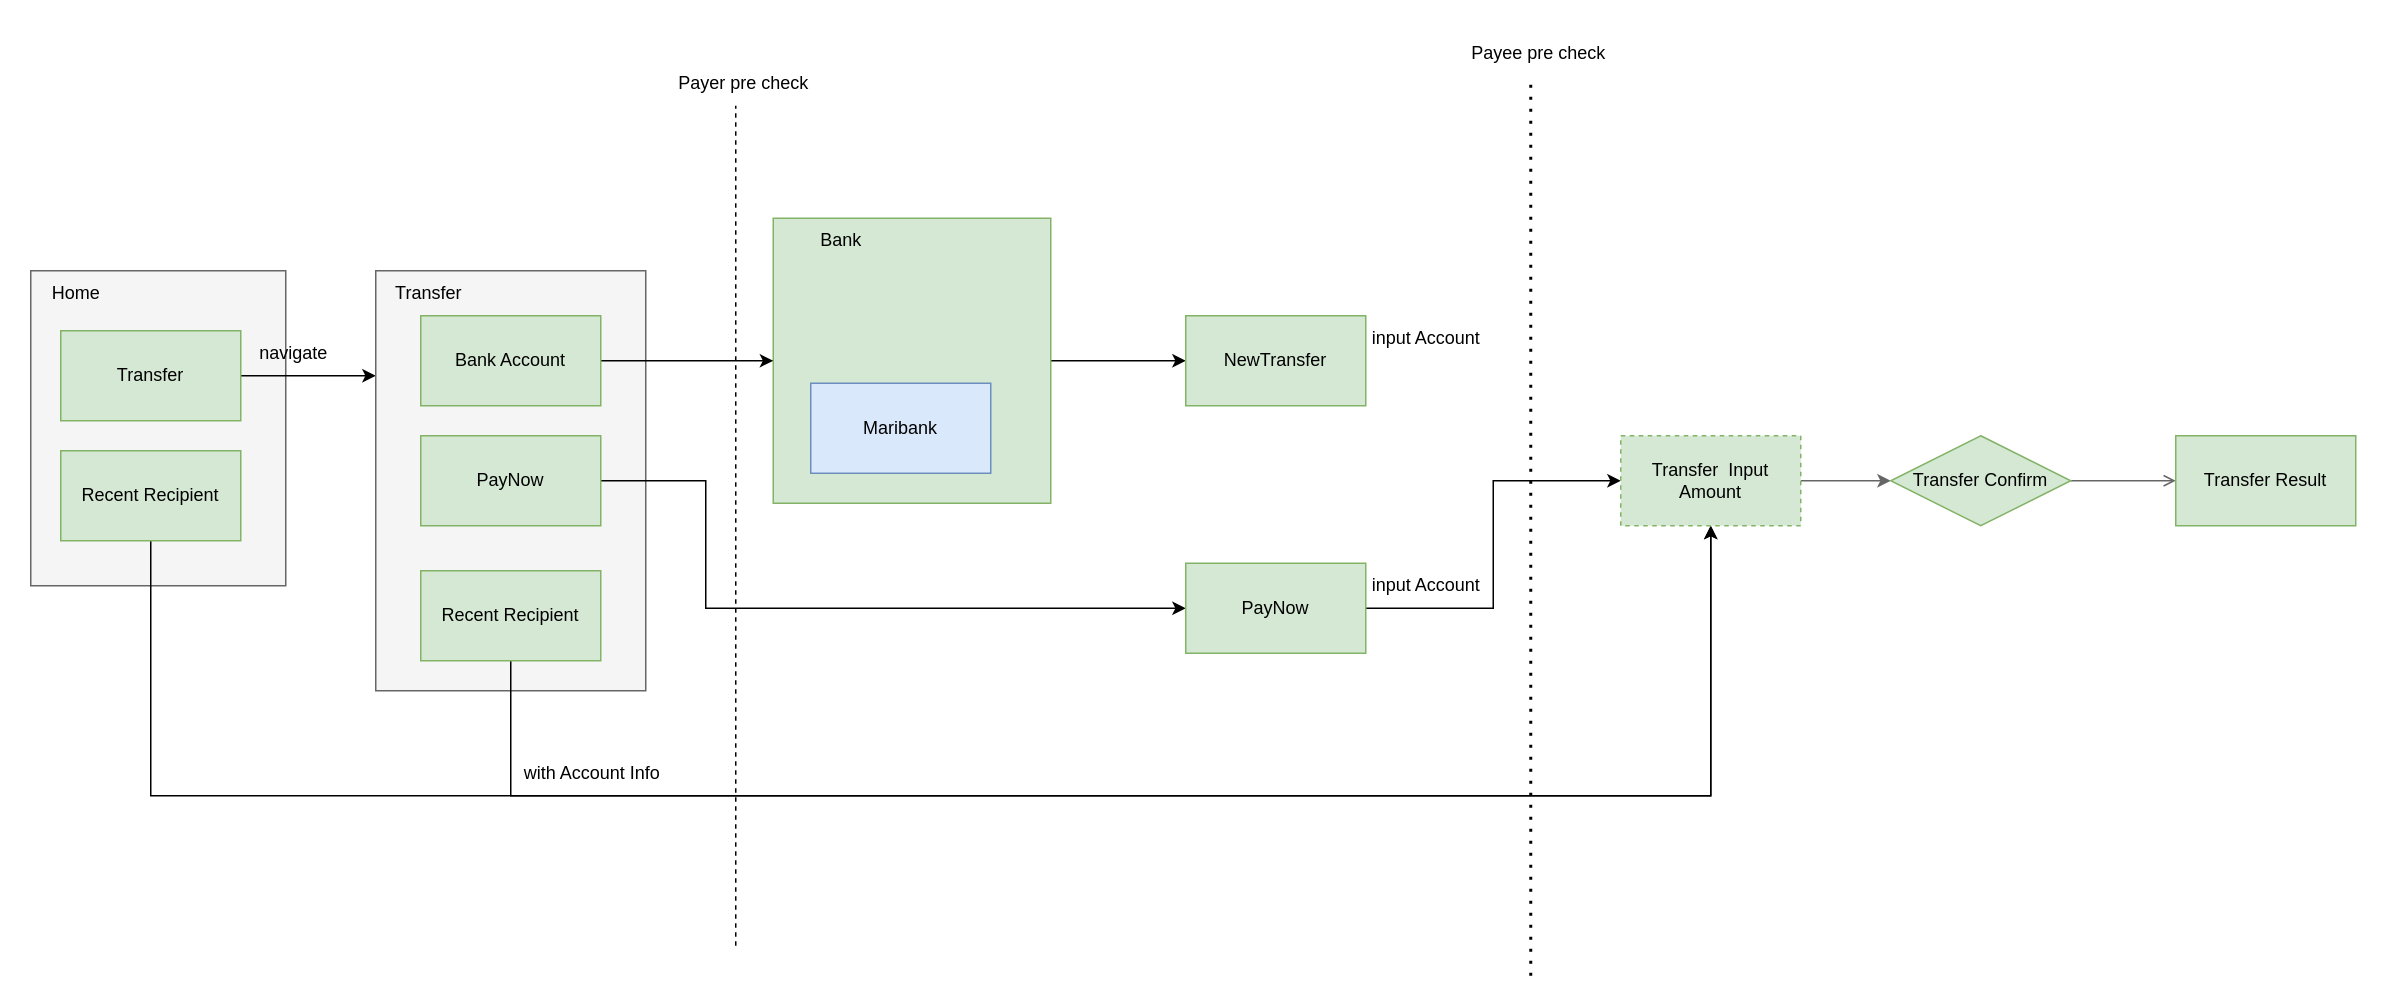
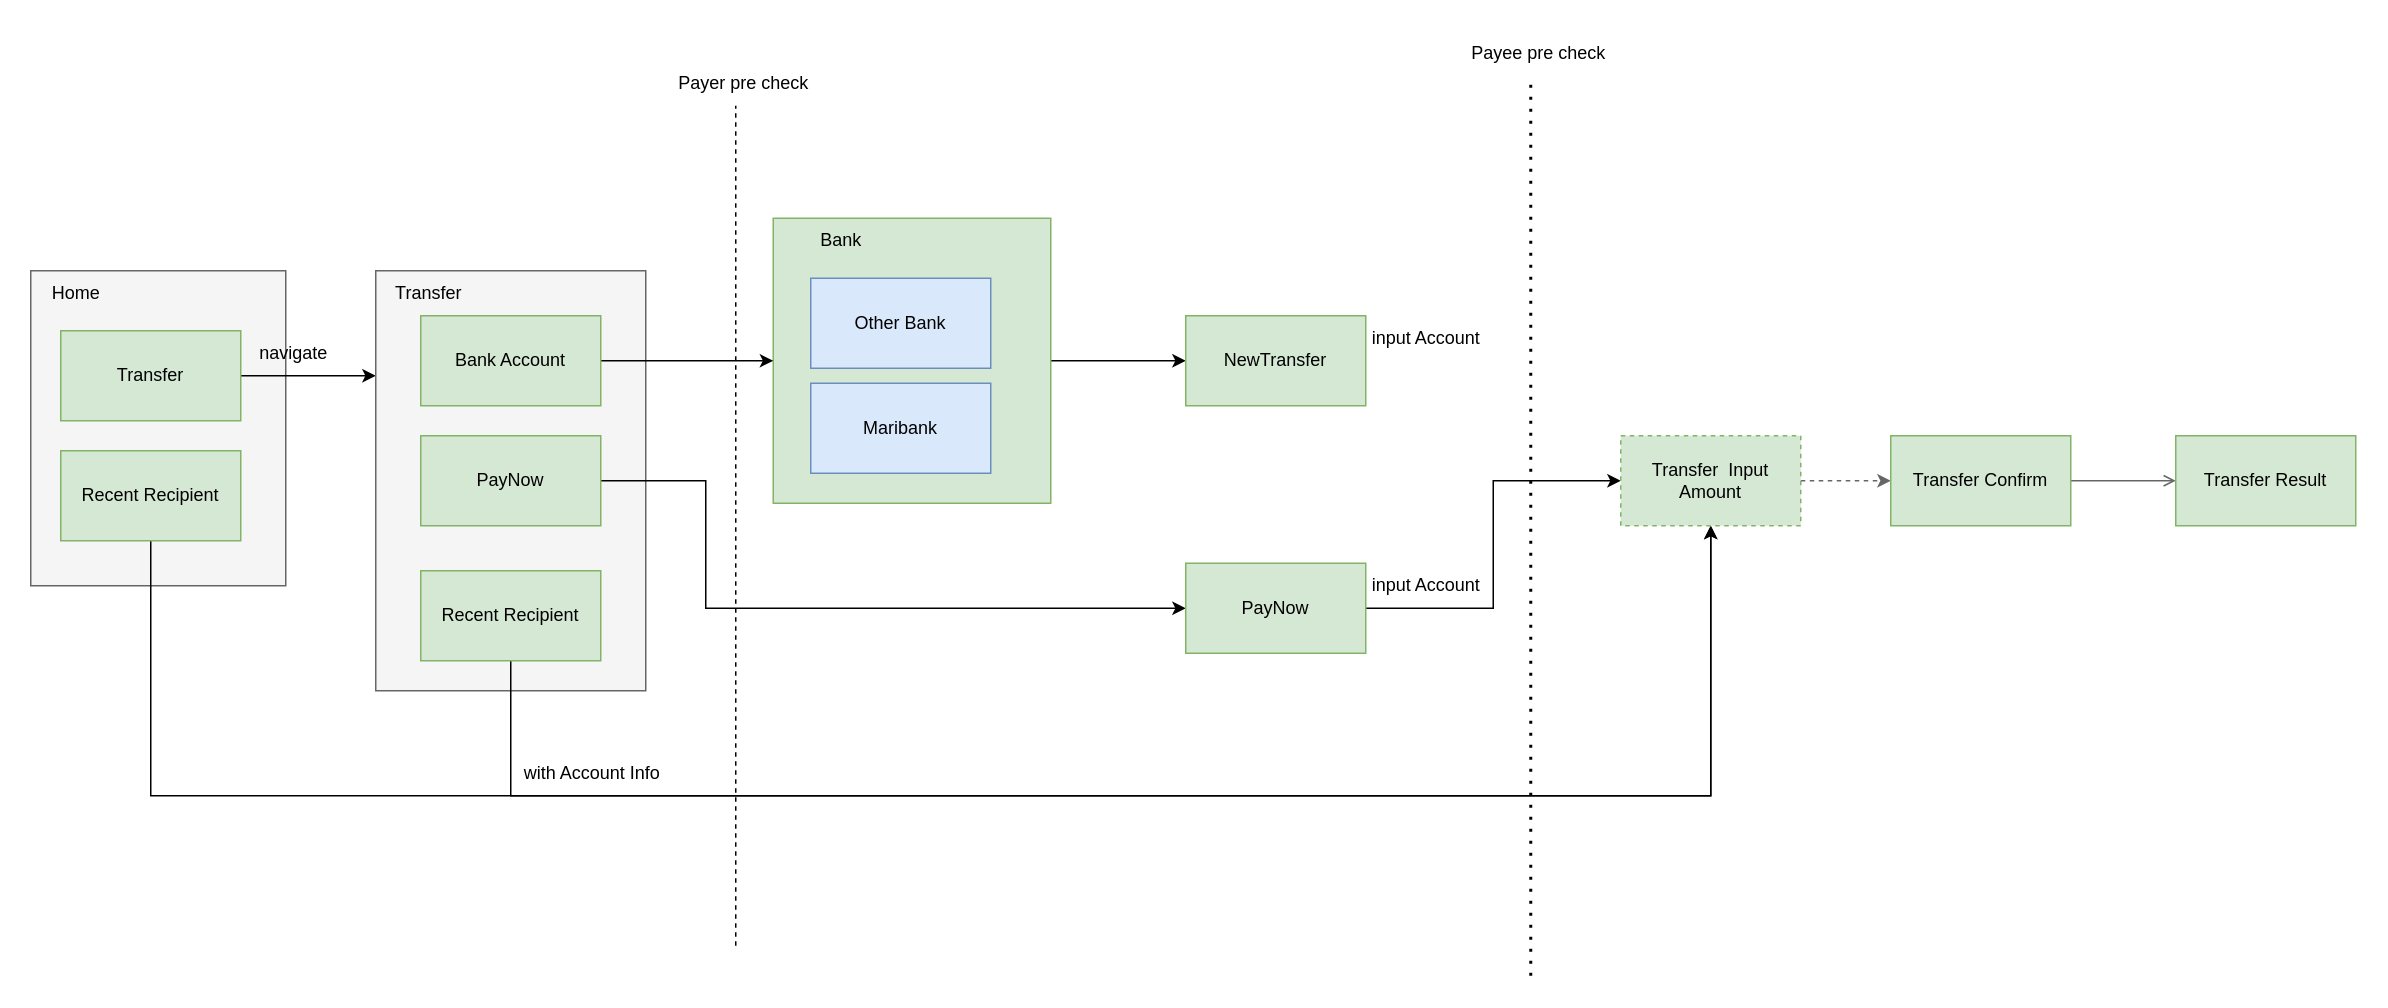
none -> (901, 323)
(1842, 481) -> (1842, 481)
(1981, 481) -> (1981, 481)
